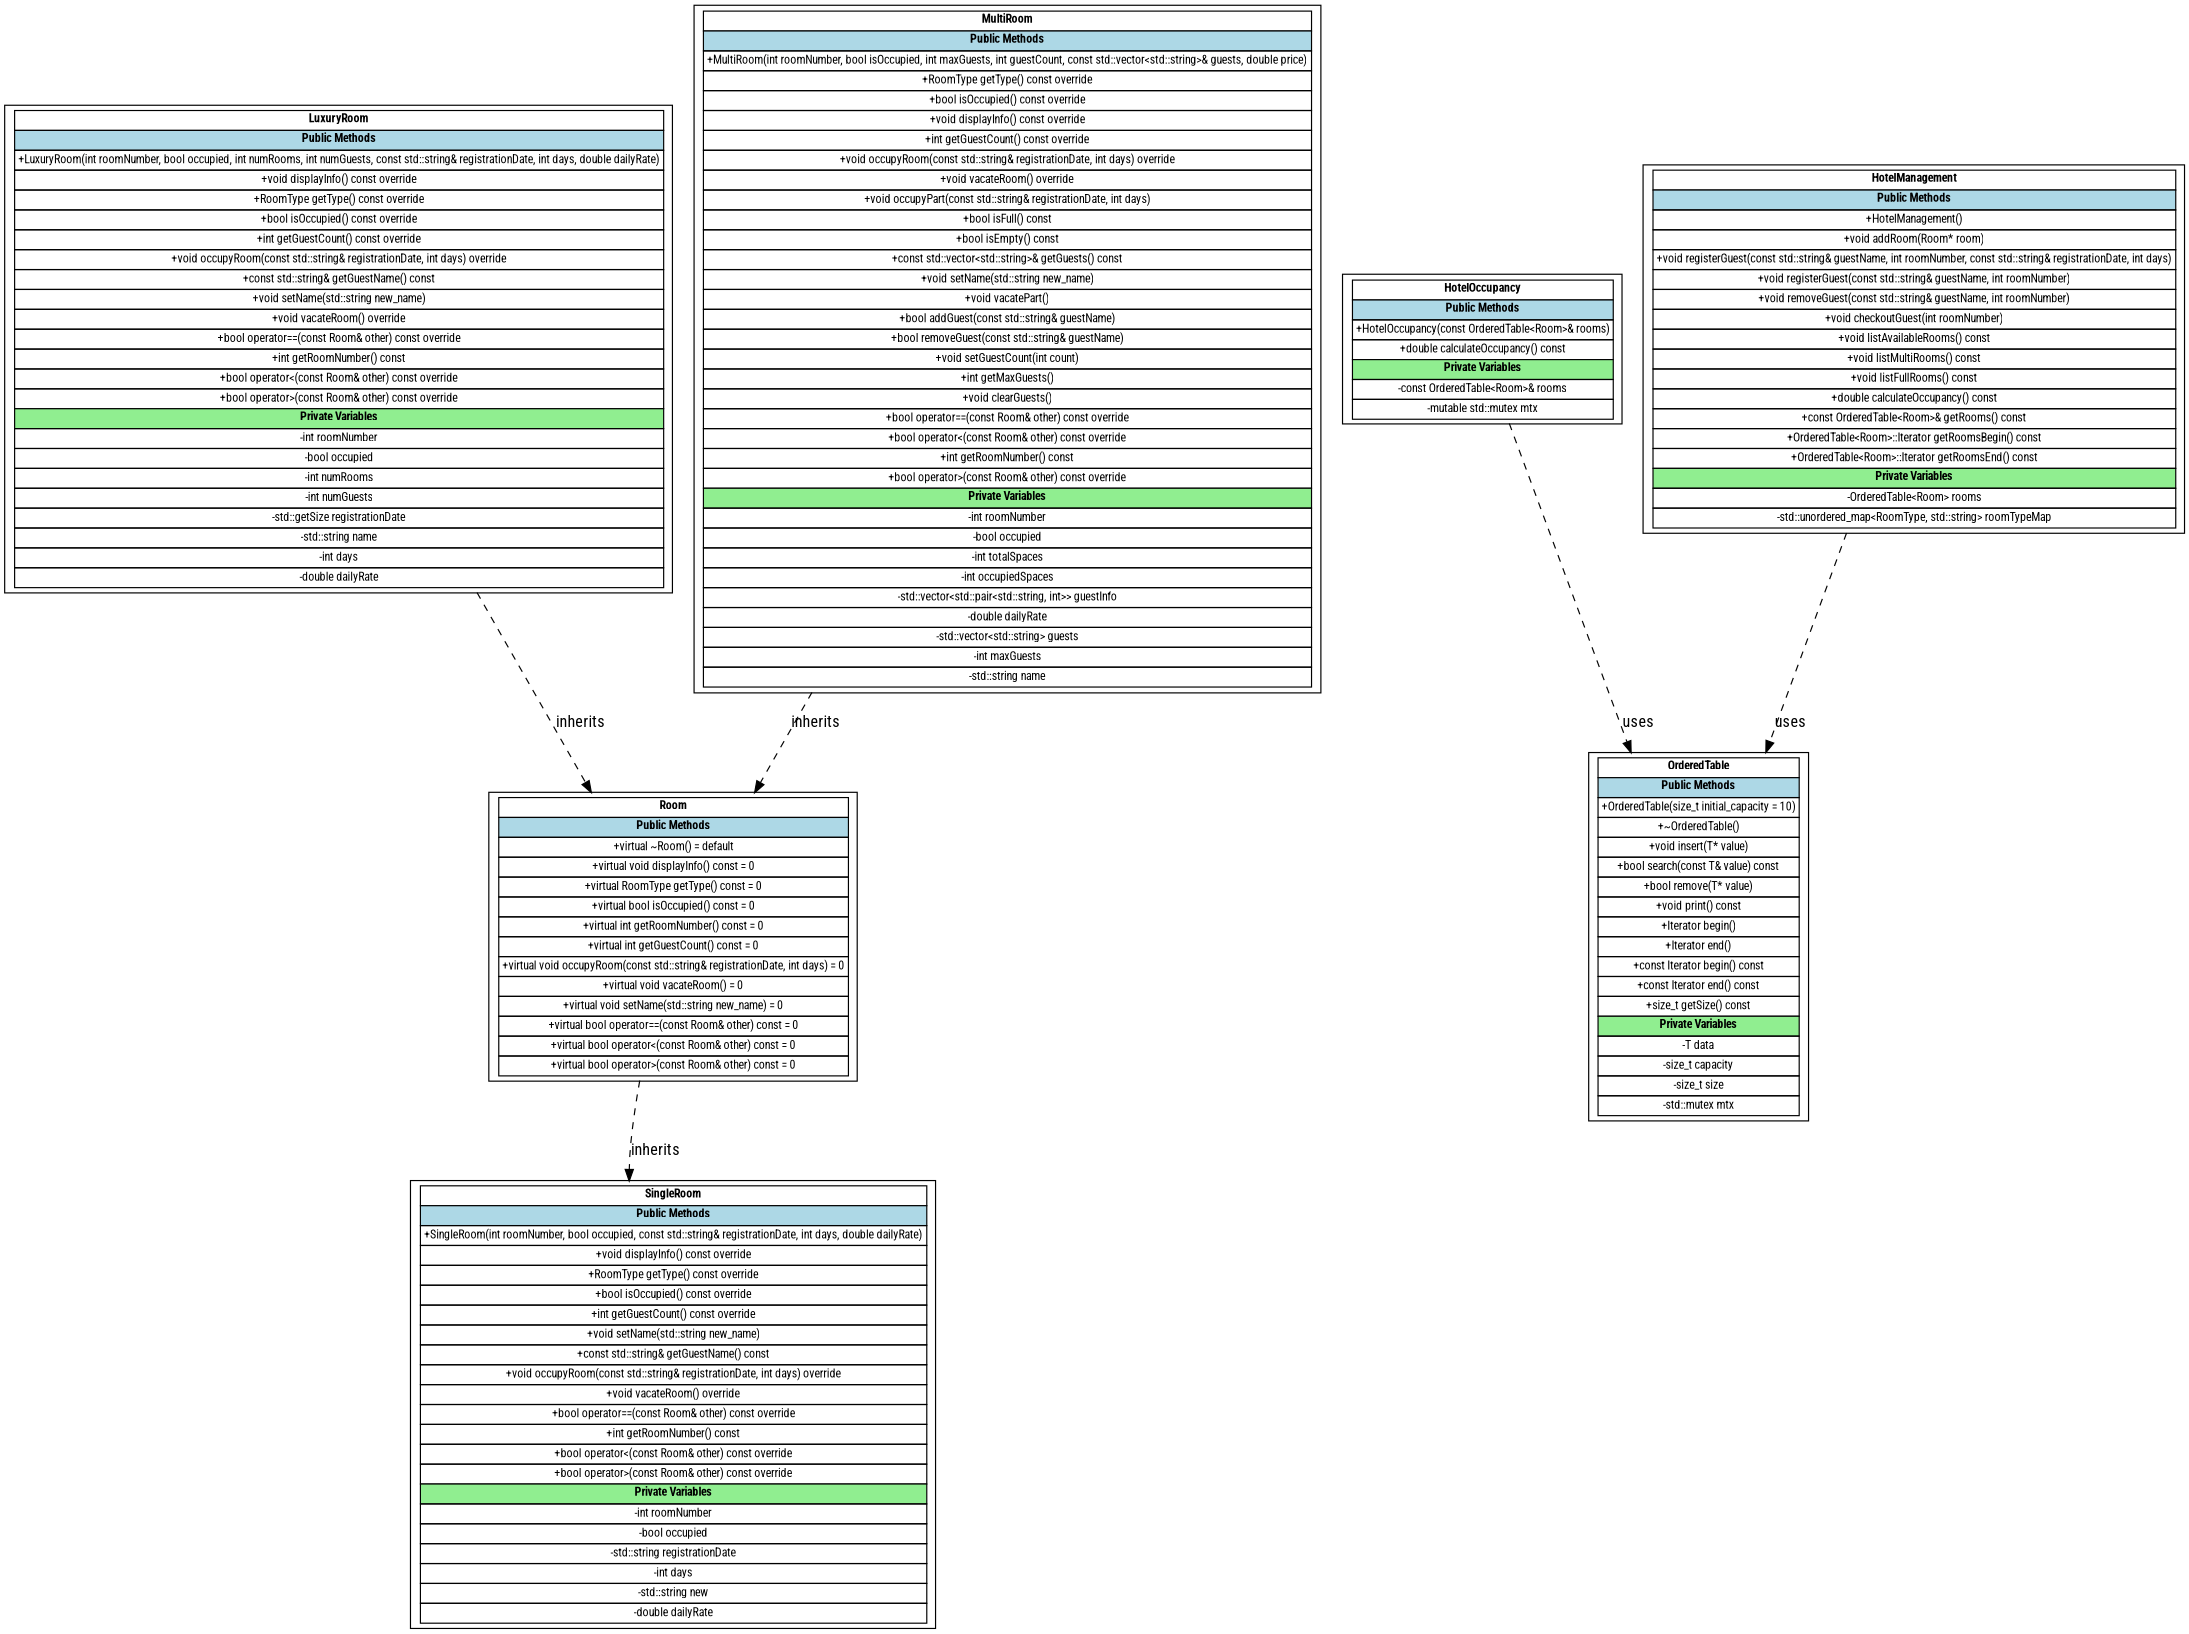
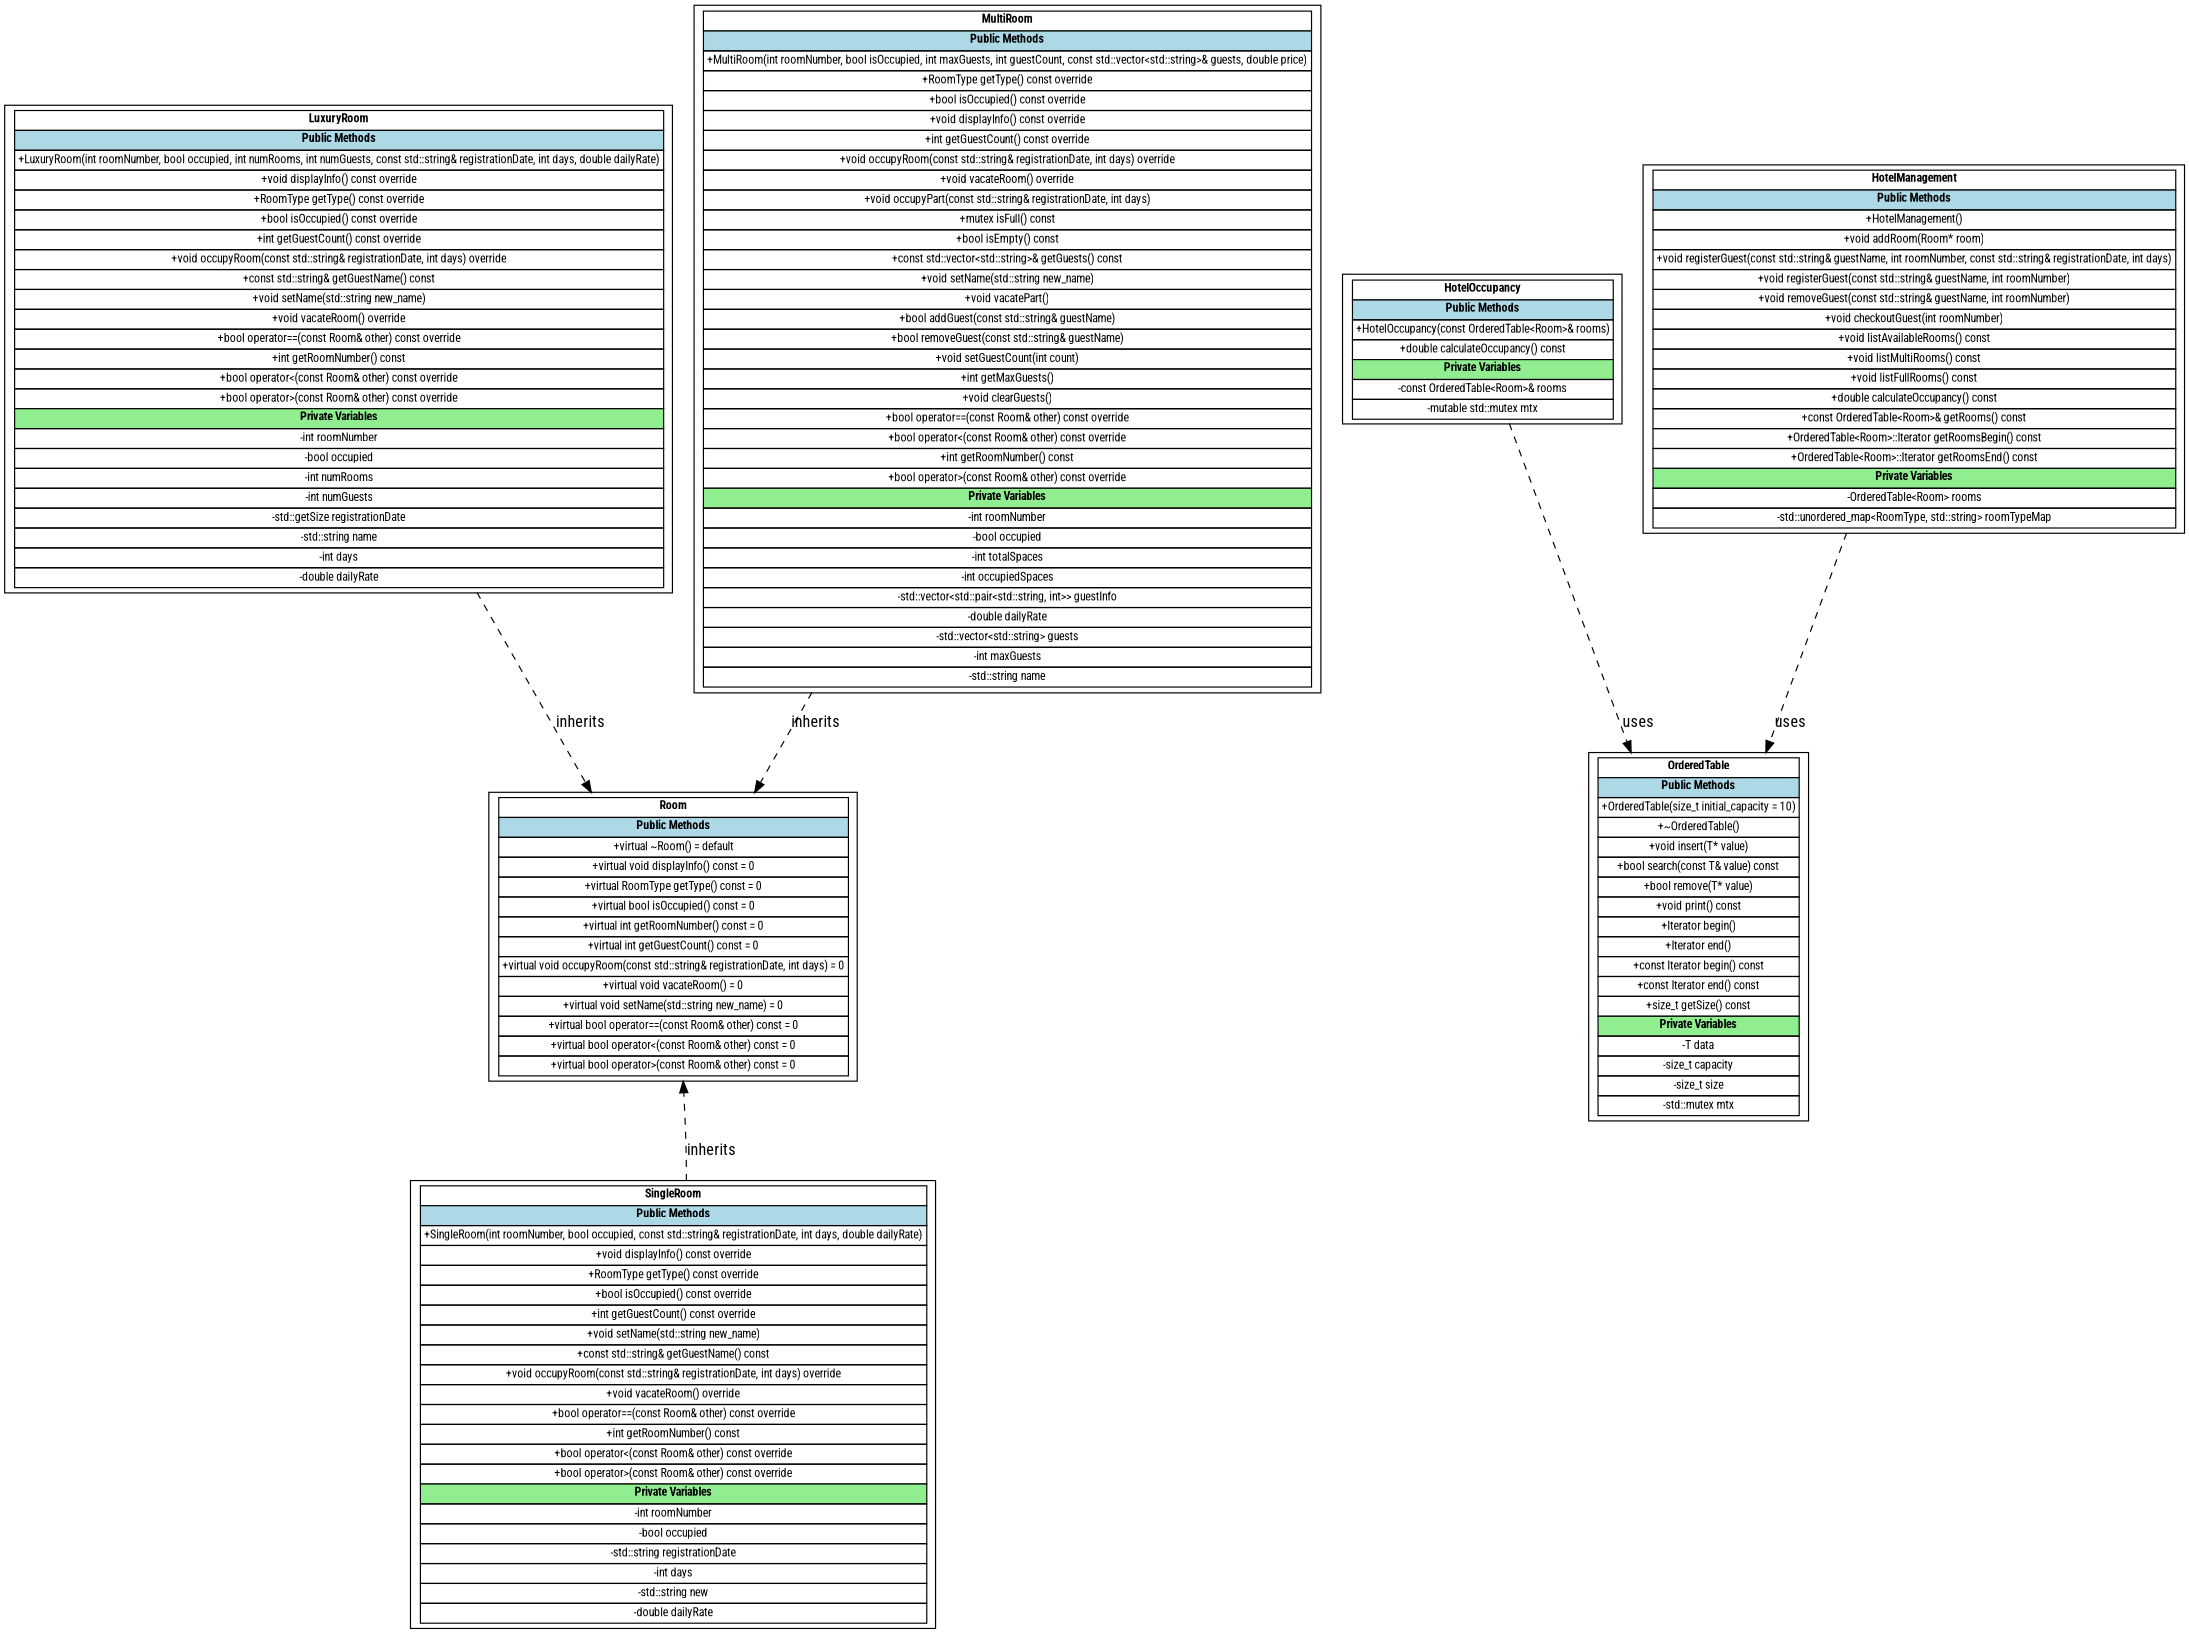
(1007, 219) -> (1007, 219)
(633, 1125) -> (686, 1137)
